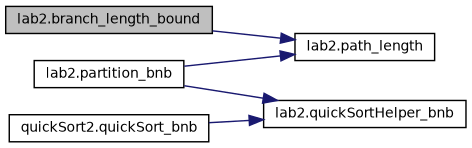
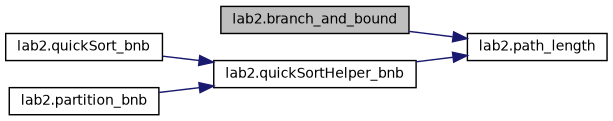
(109, 20) -> (315, 20)
(232, 61) -> (435, 59)
(109, 128) -> (84, 47)
